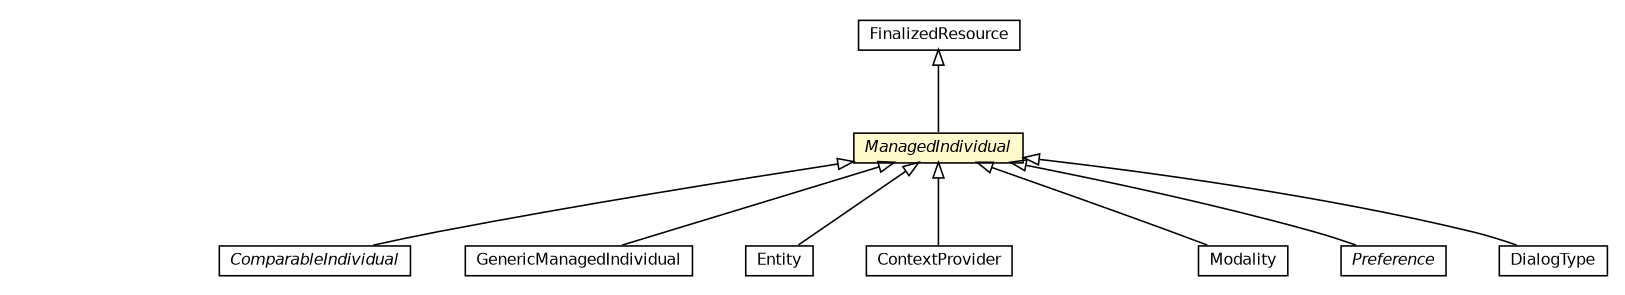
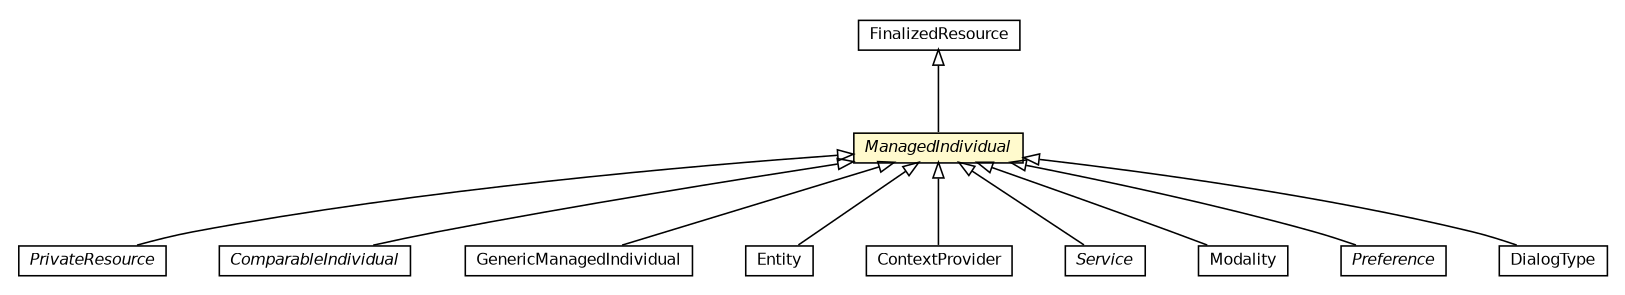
none -> (92, 260)
none -> (1104, 260)
